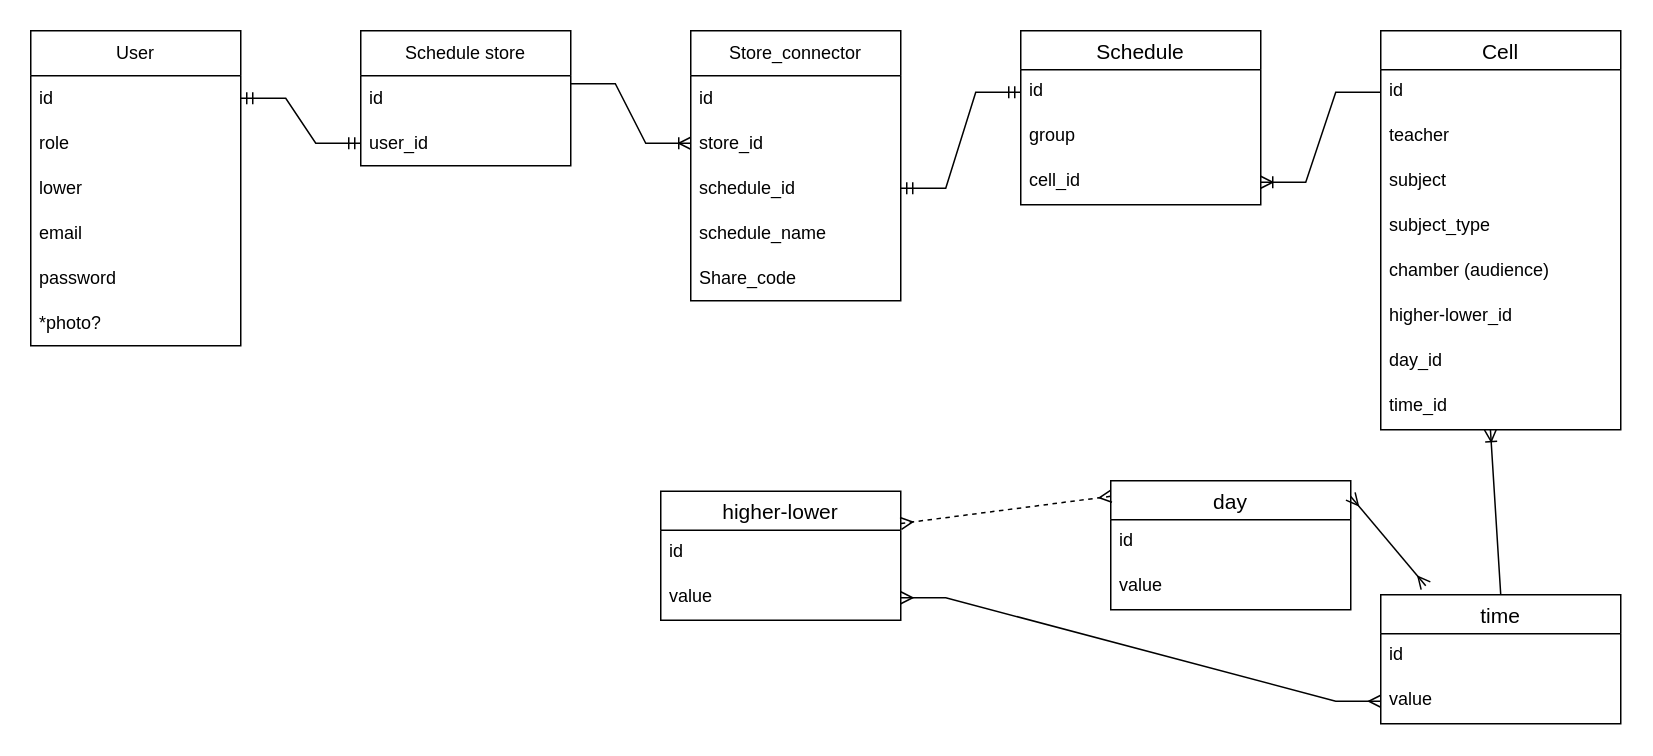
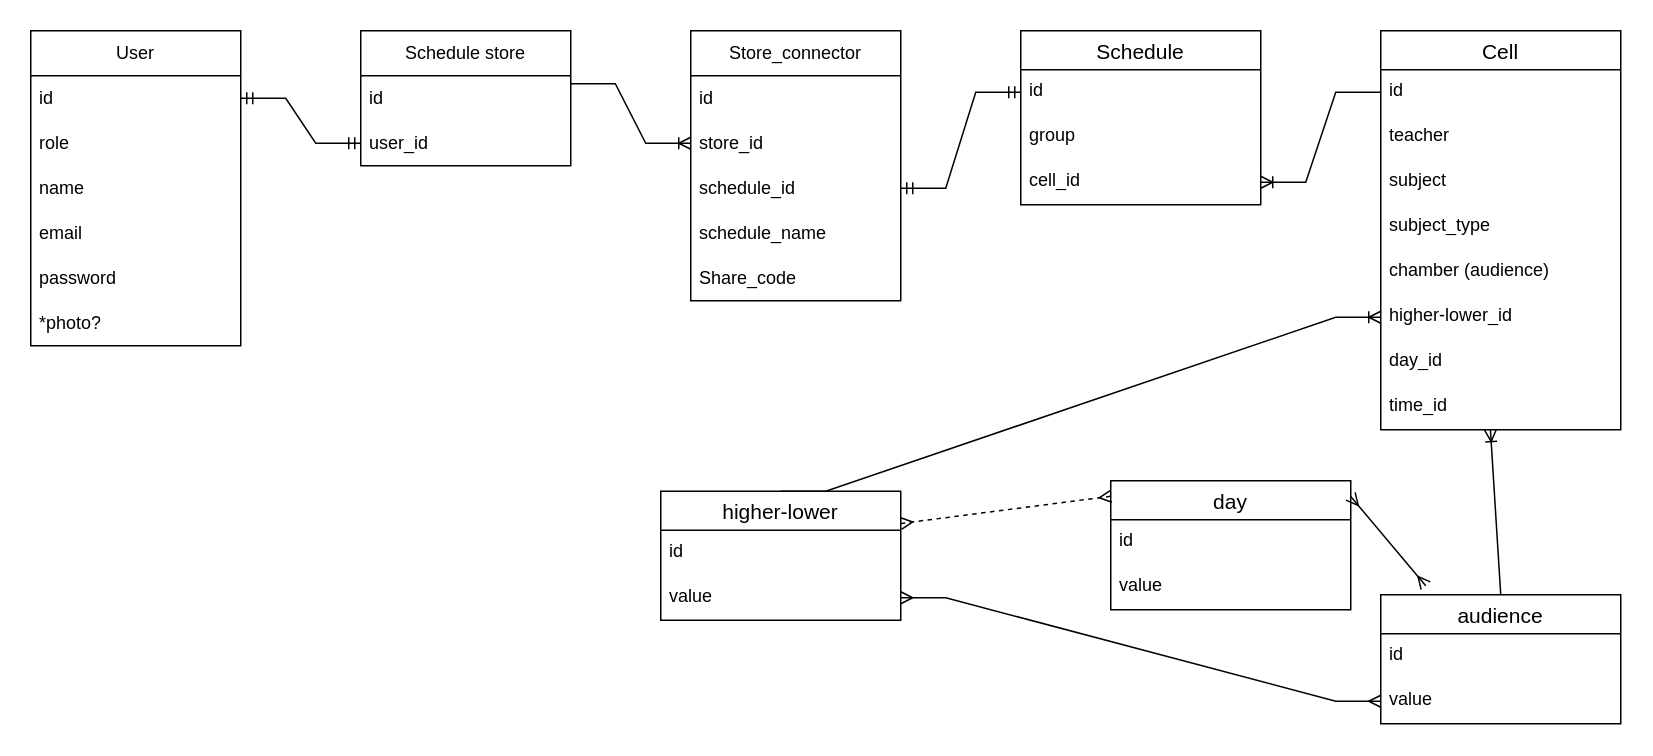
(63, 188) -> (60, 188)
none -> (1101, 397)
(1500, 616) -> (1500, 616)
